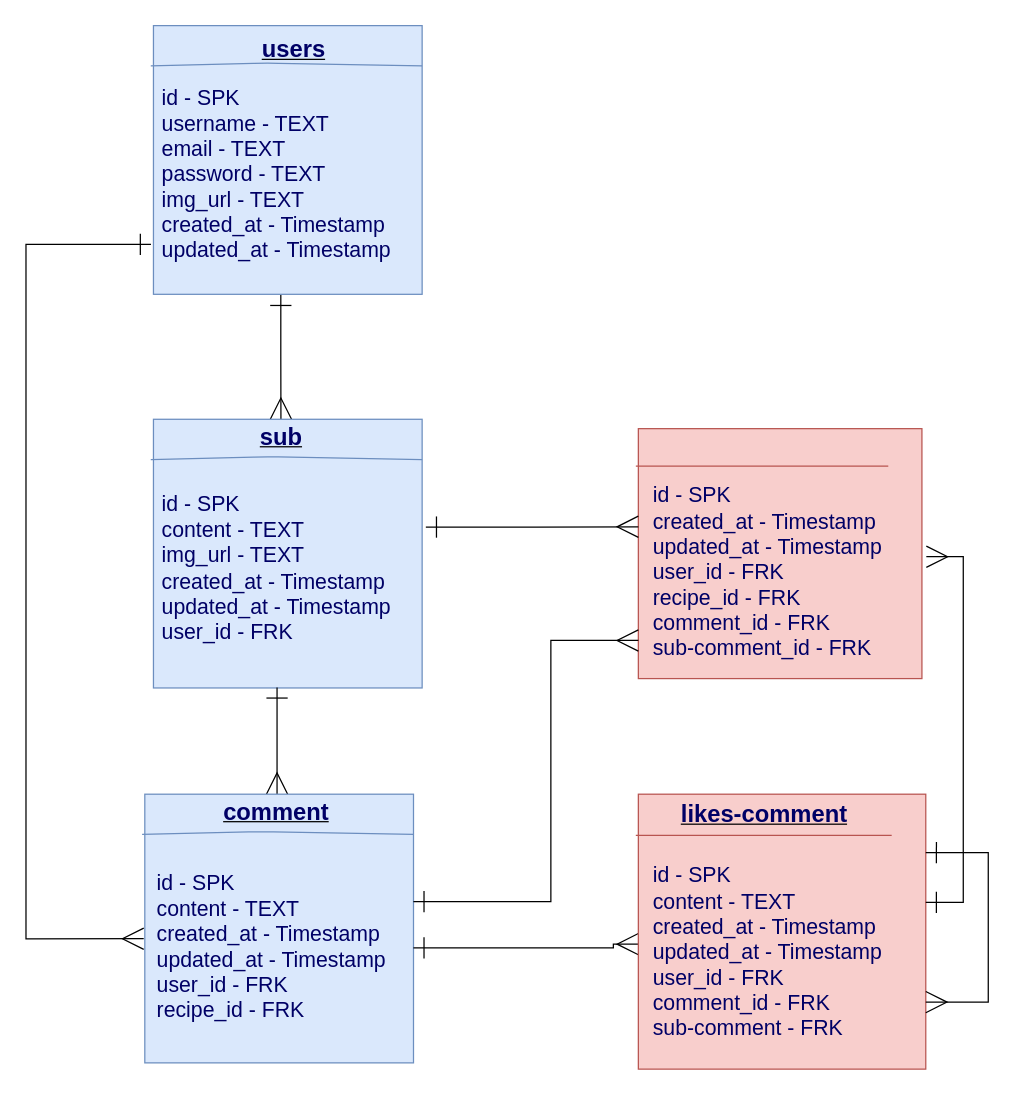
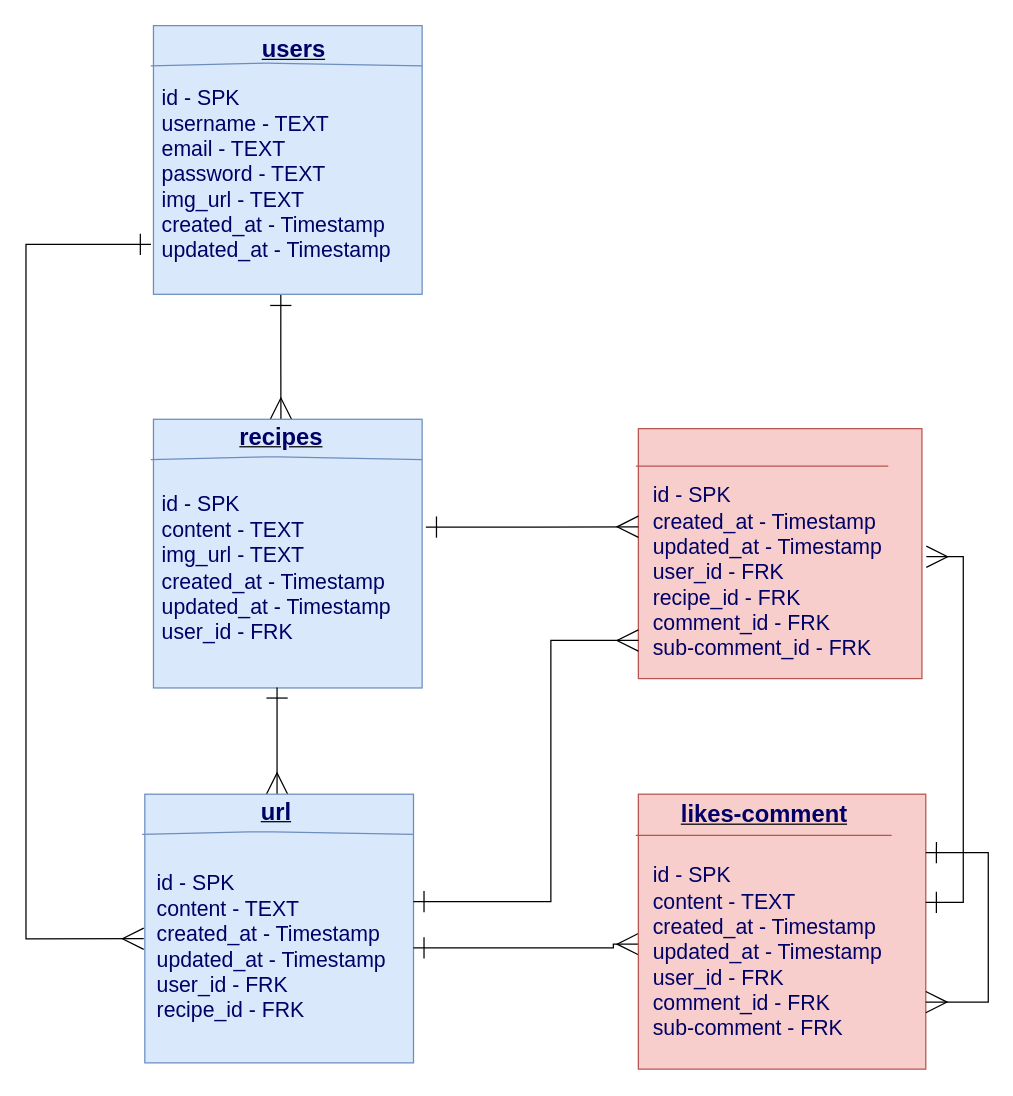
(281, 438) -> (281, 438)
(276, 813) -> (276, 813)
